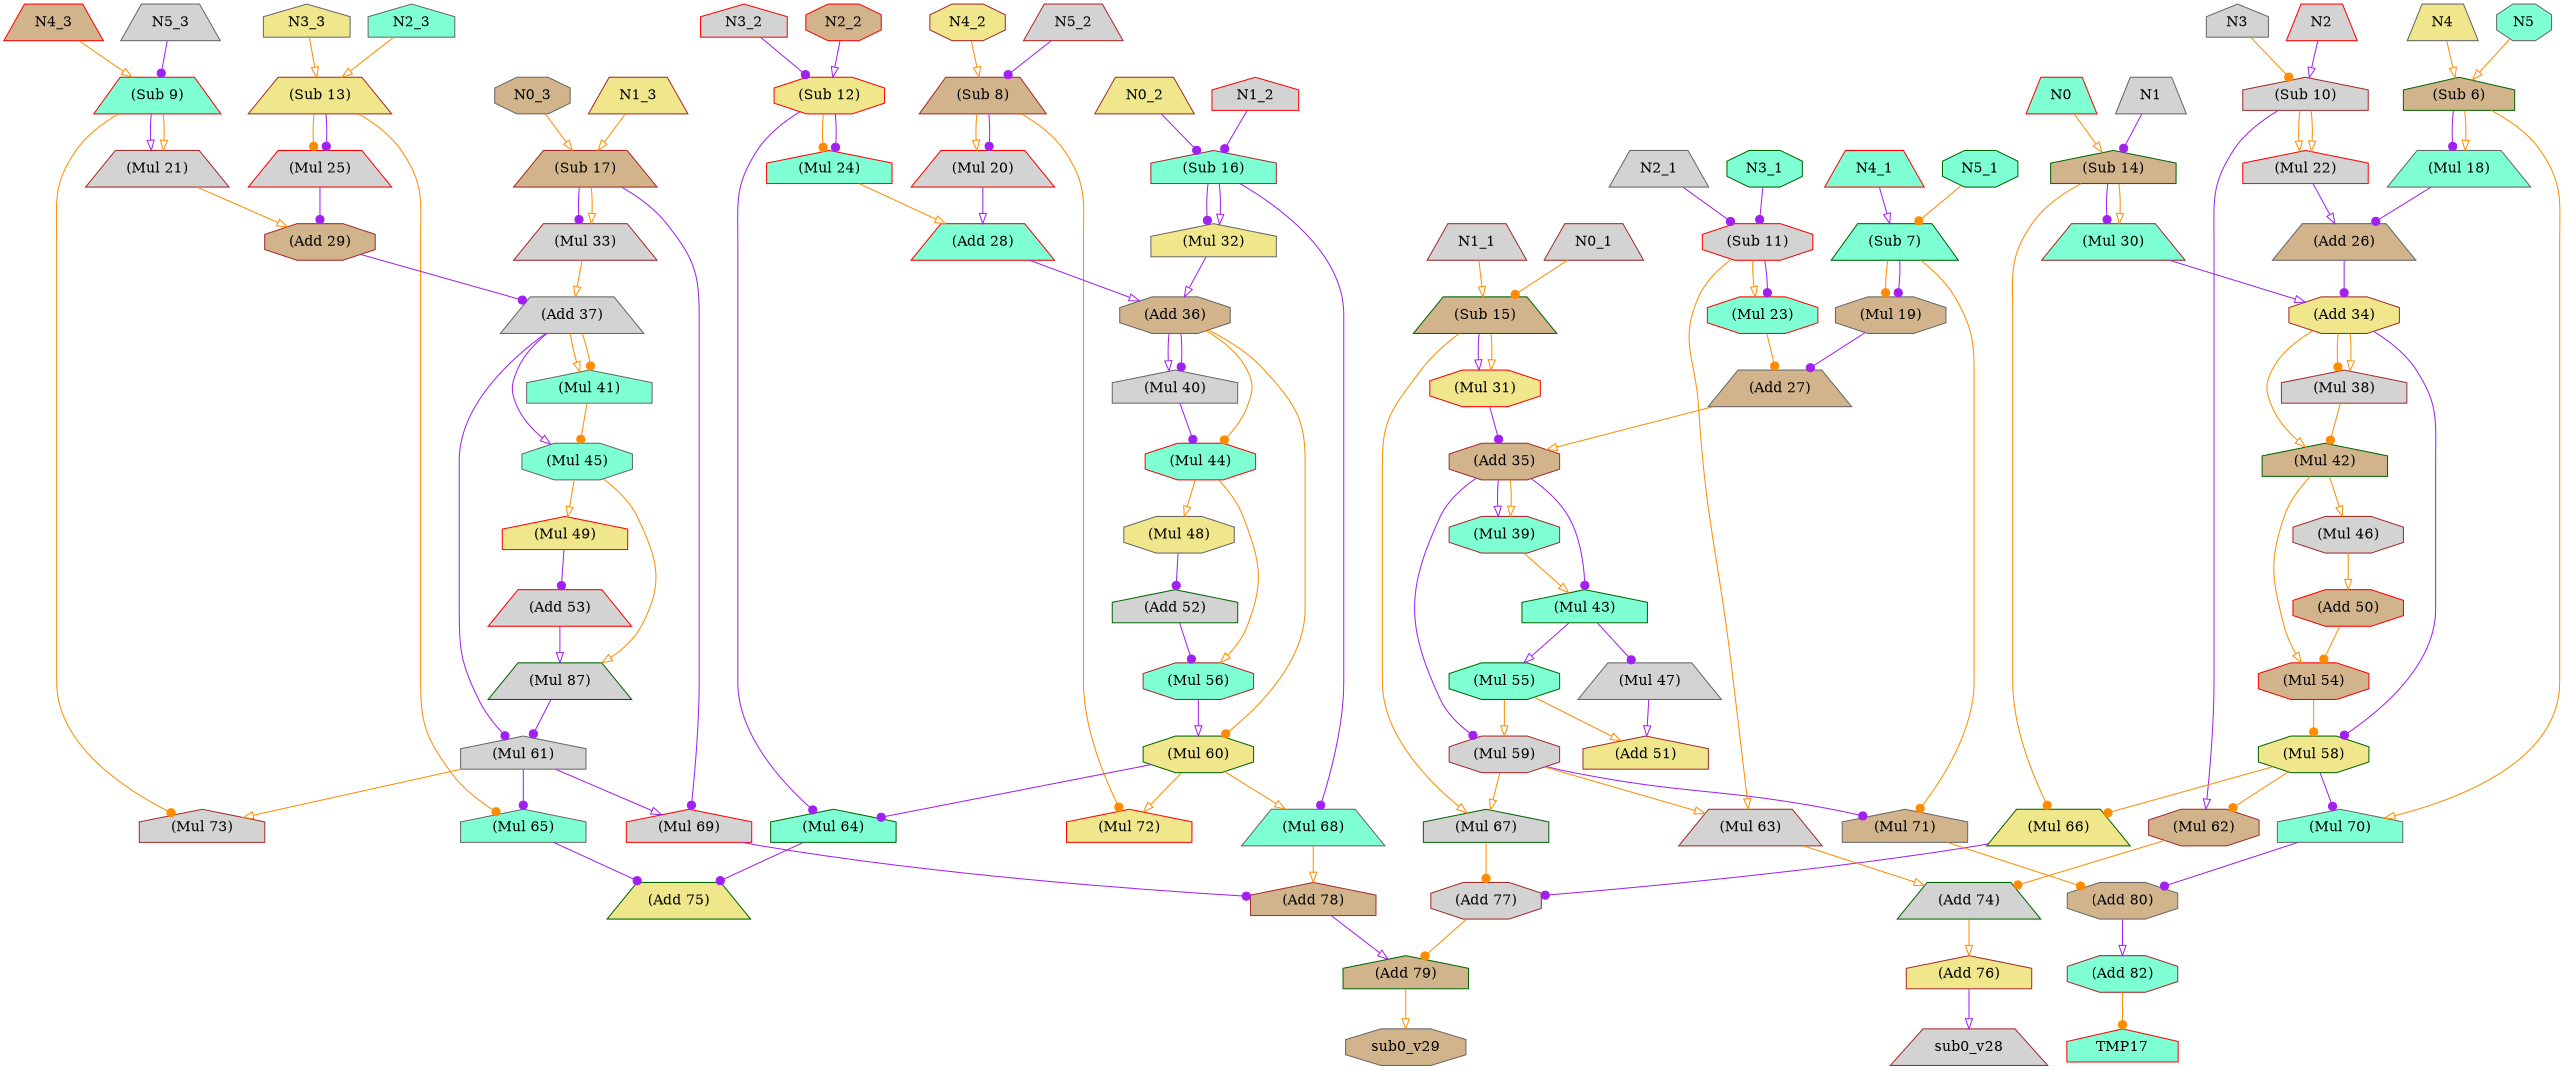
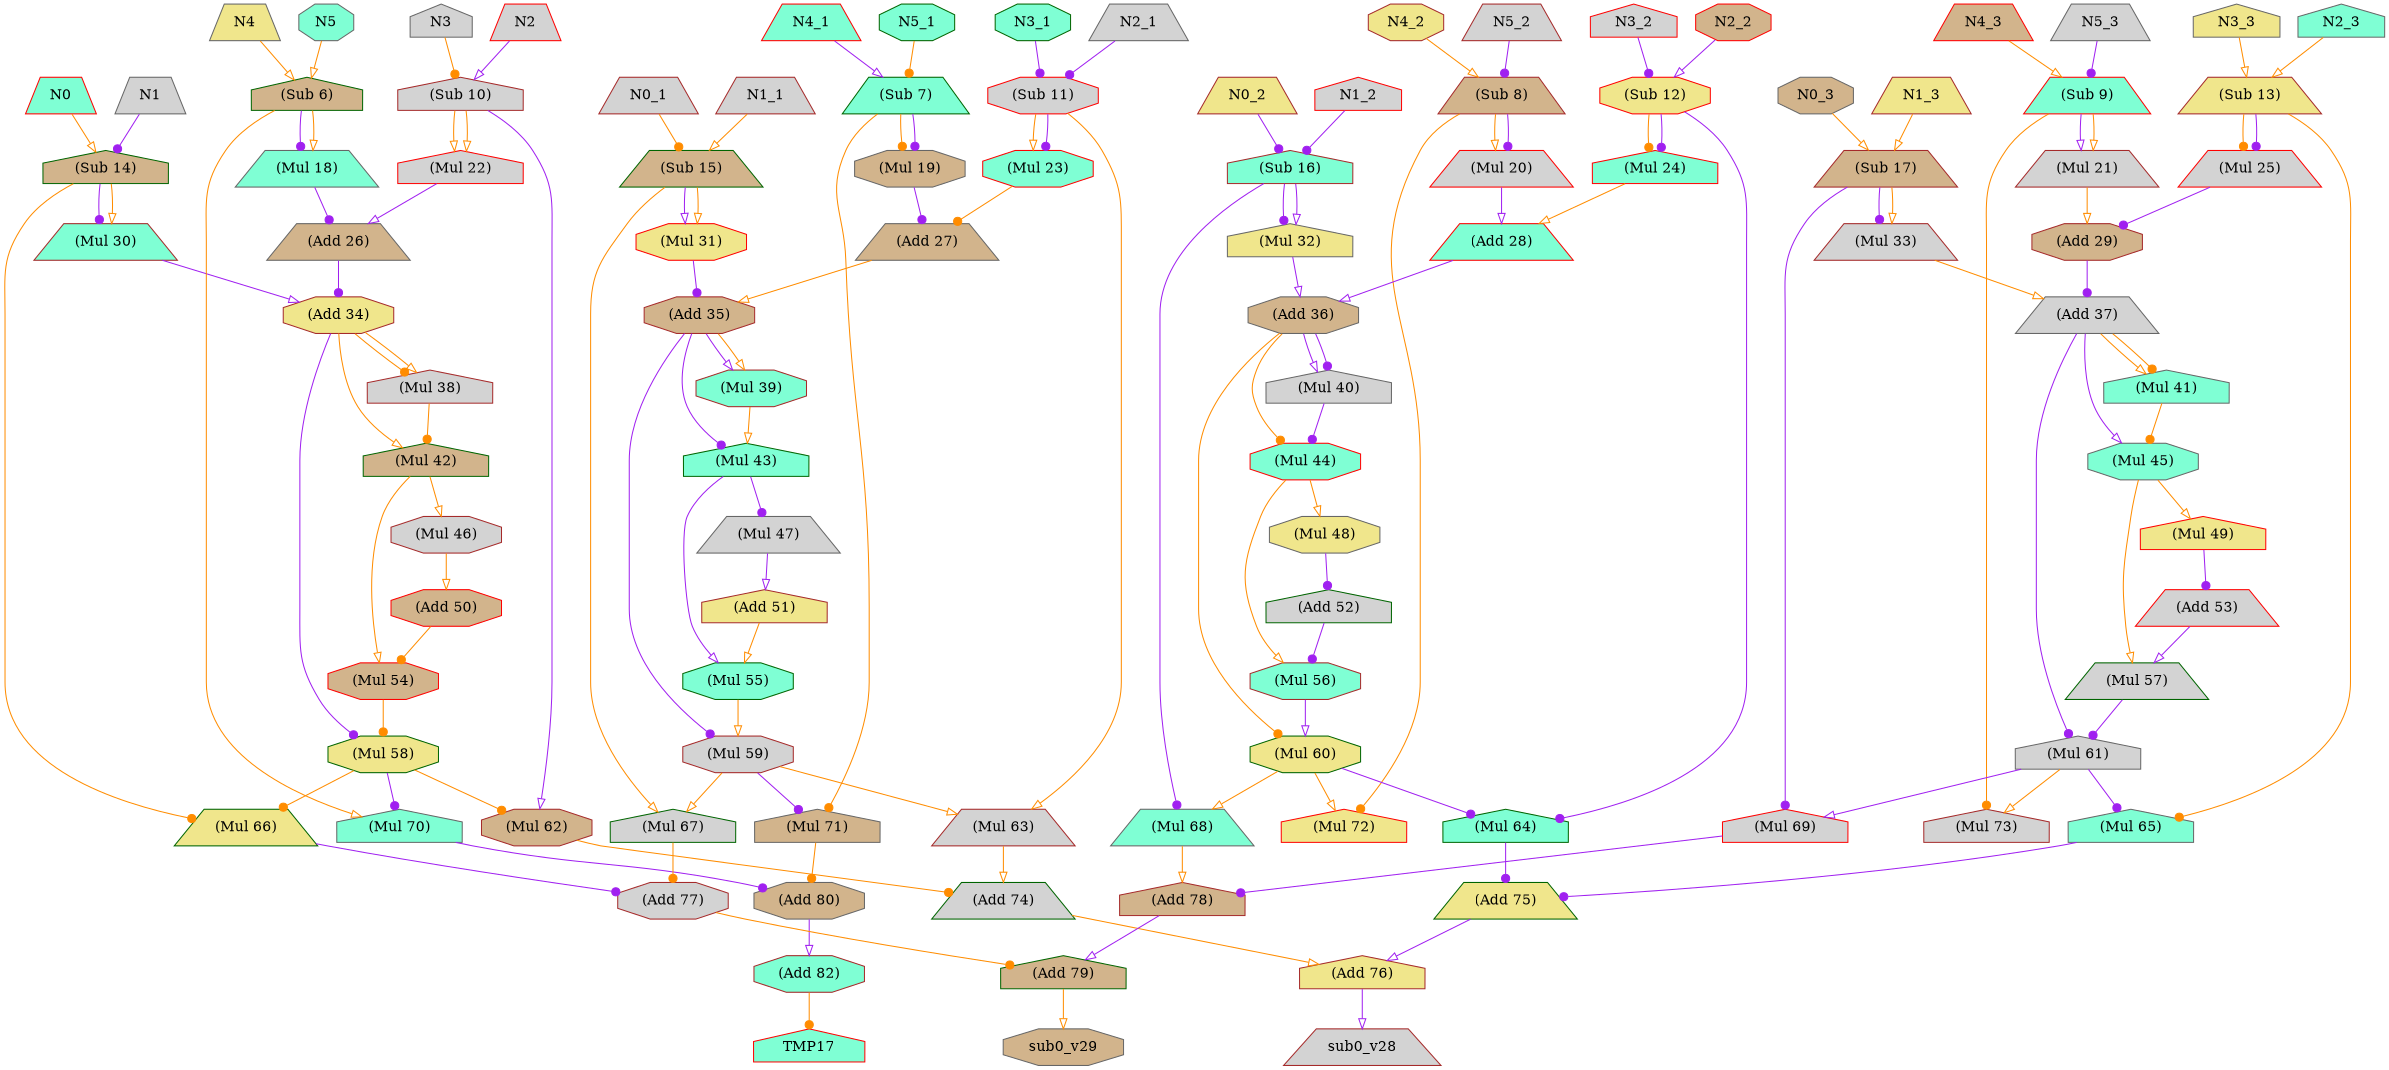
(560, 681) -> (2137, 681)
(1573, 717) -> (754, 638)
none -> (1433, 938)
